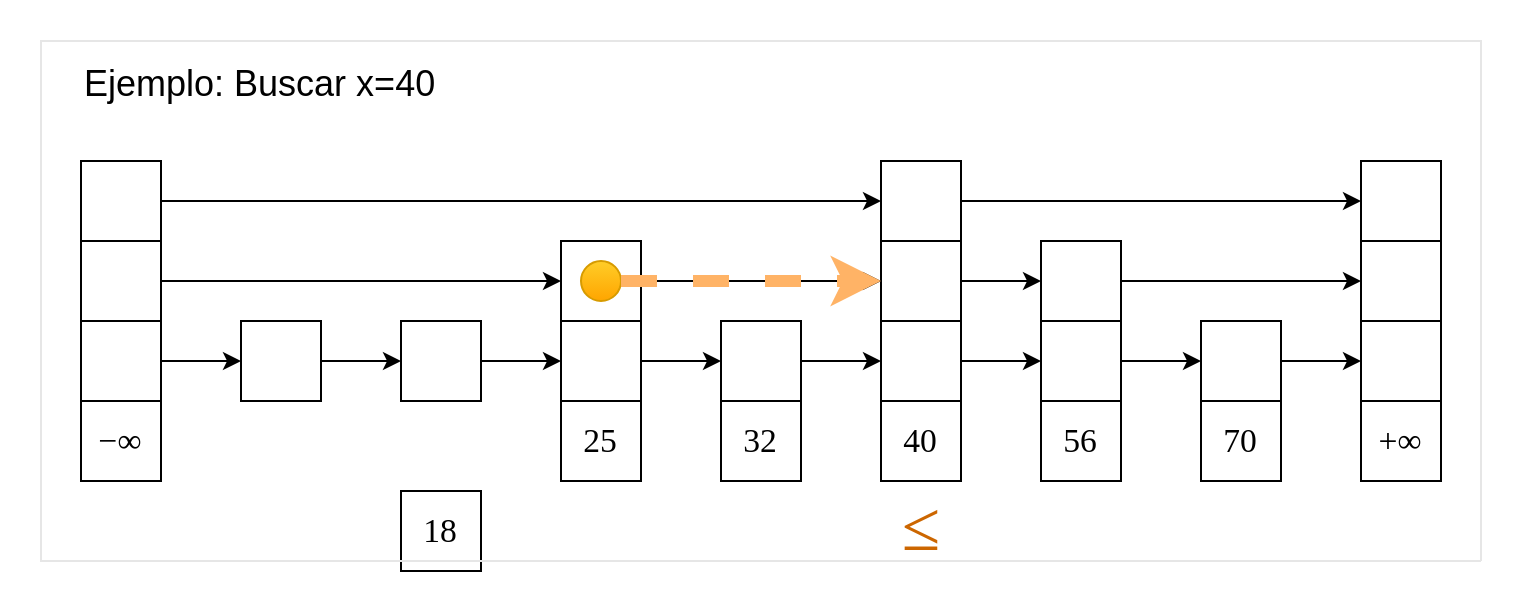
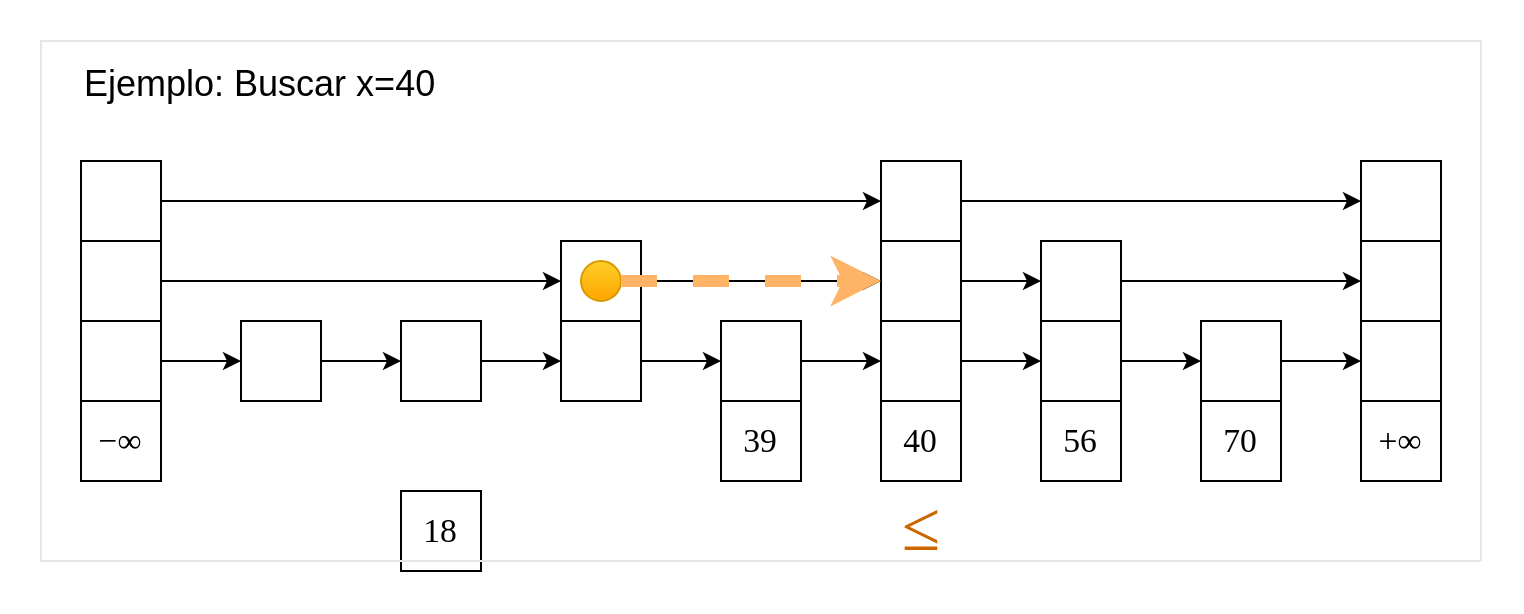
(601, 441) -> none
(761, 441) -> (761, 441)
